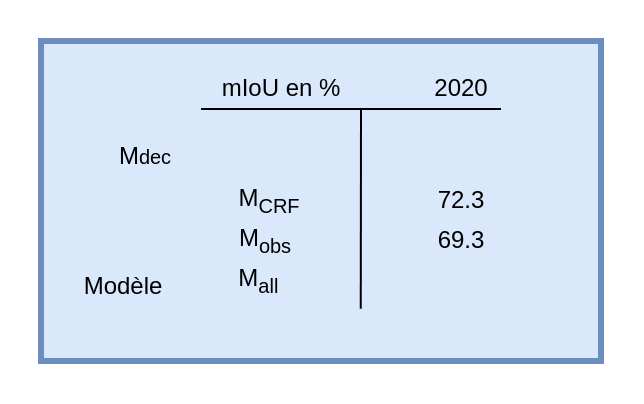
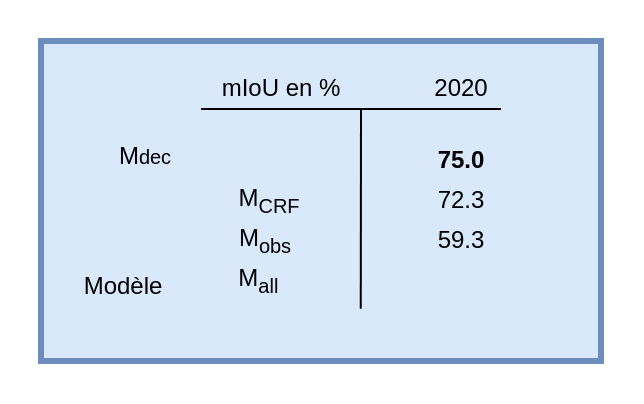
none -> (461, 161)
(462, 241) -> (462, 241)
